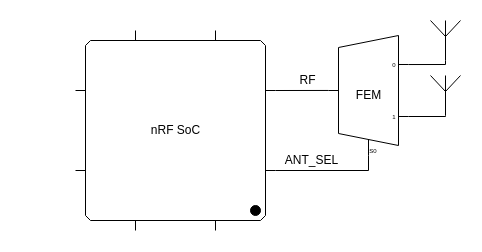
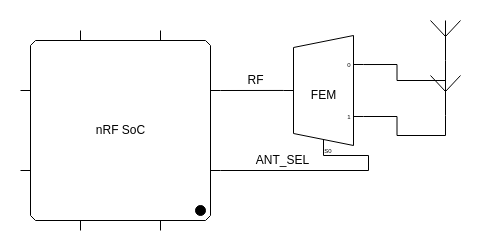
(369, 96) -> (324, 96)
(176, 131) -> (121, 131)
